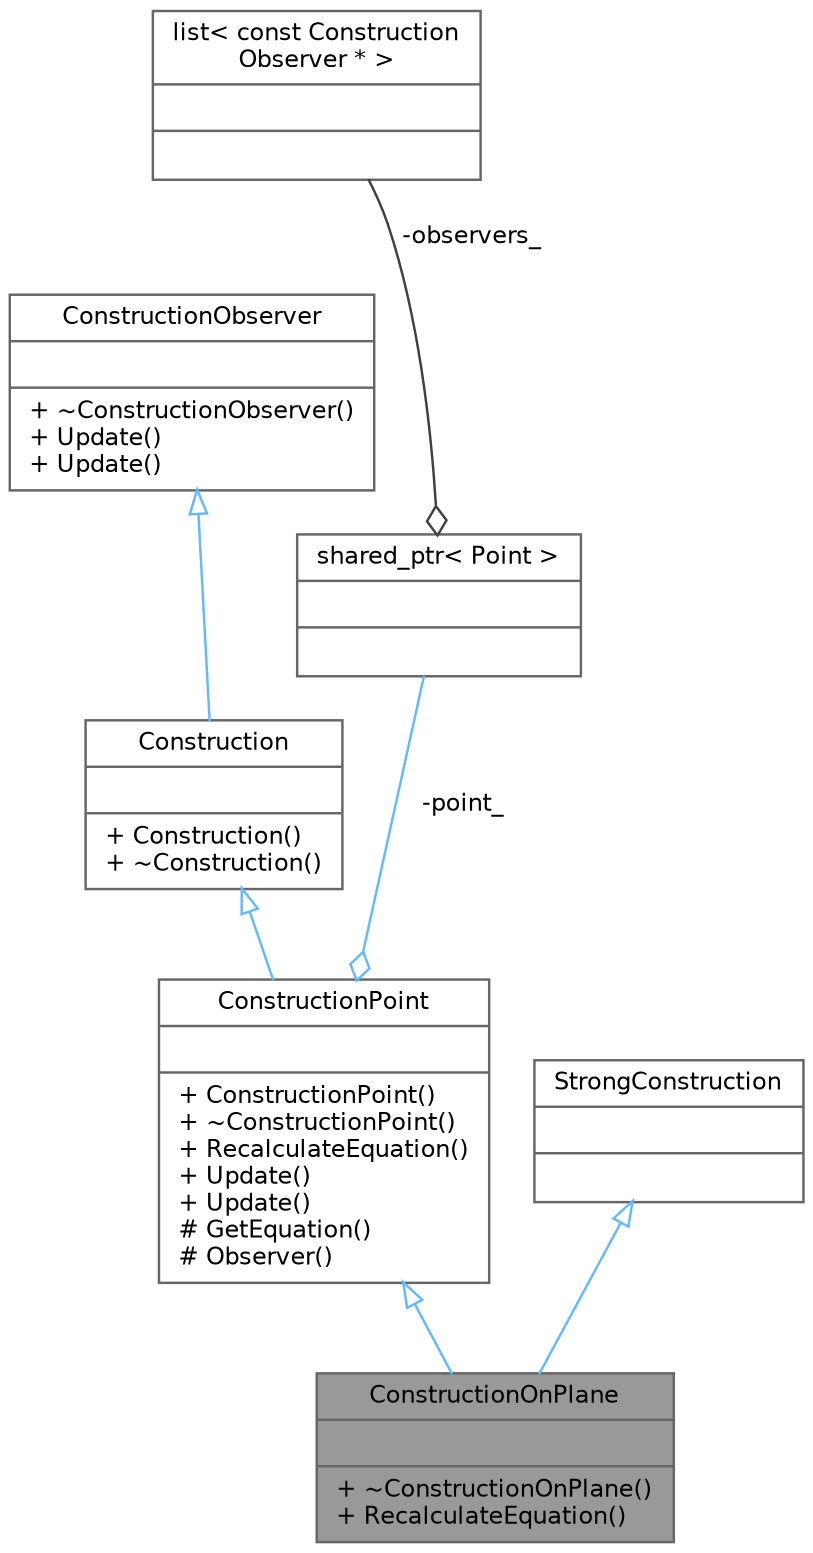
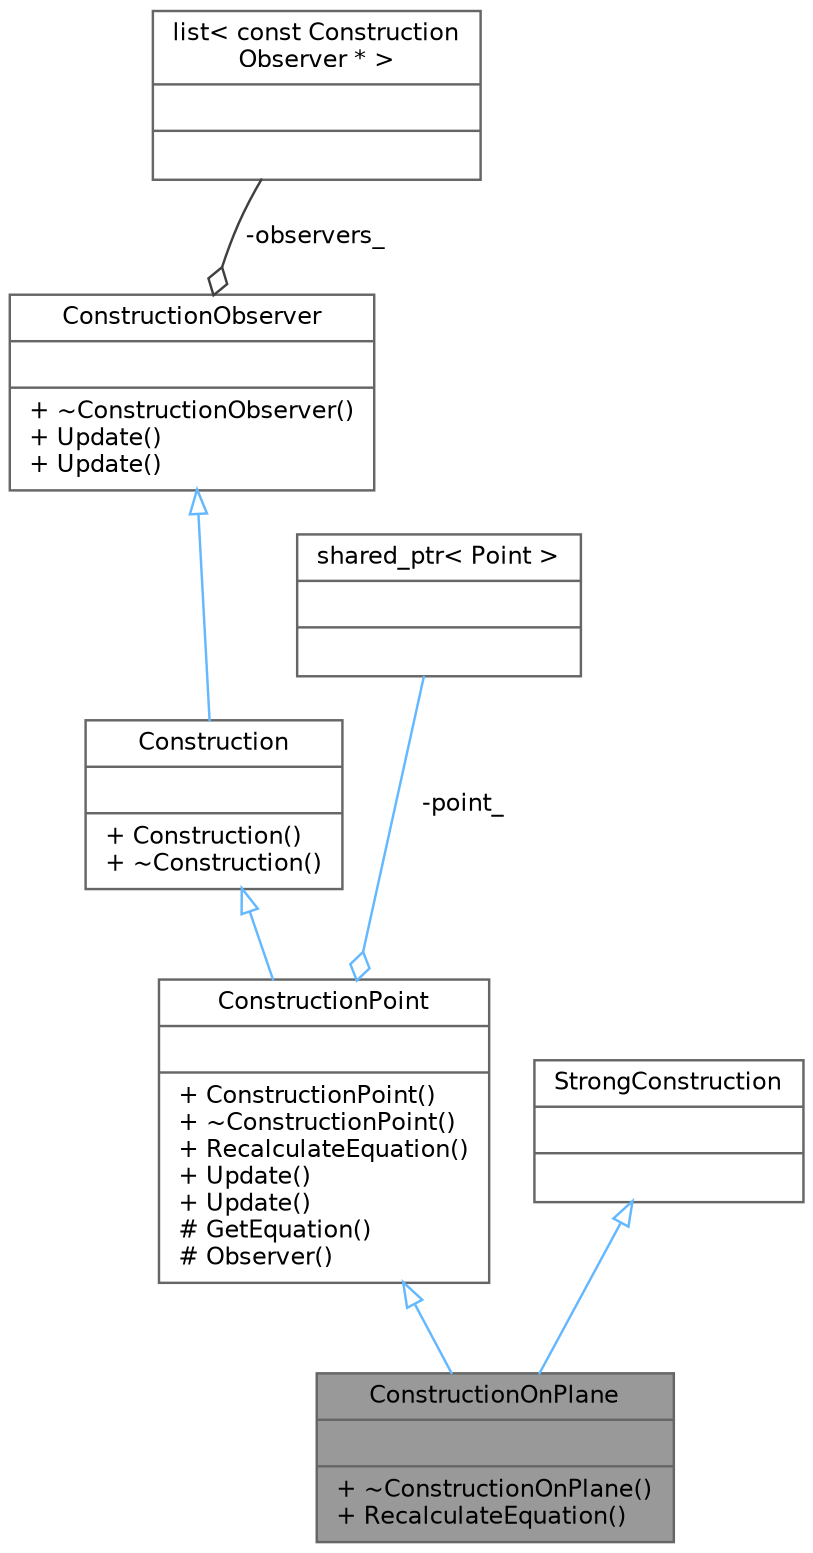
(416, 339) -> (239, 222)
